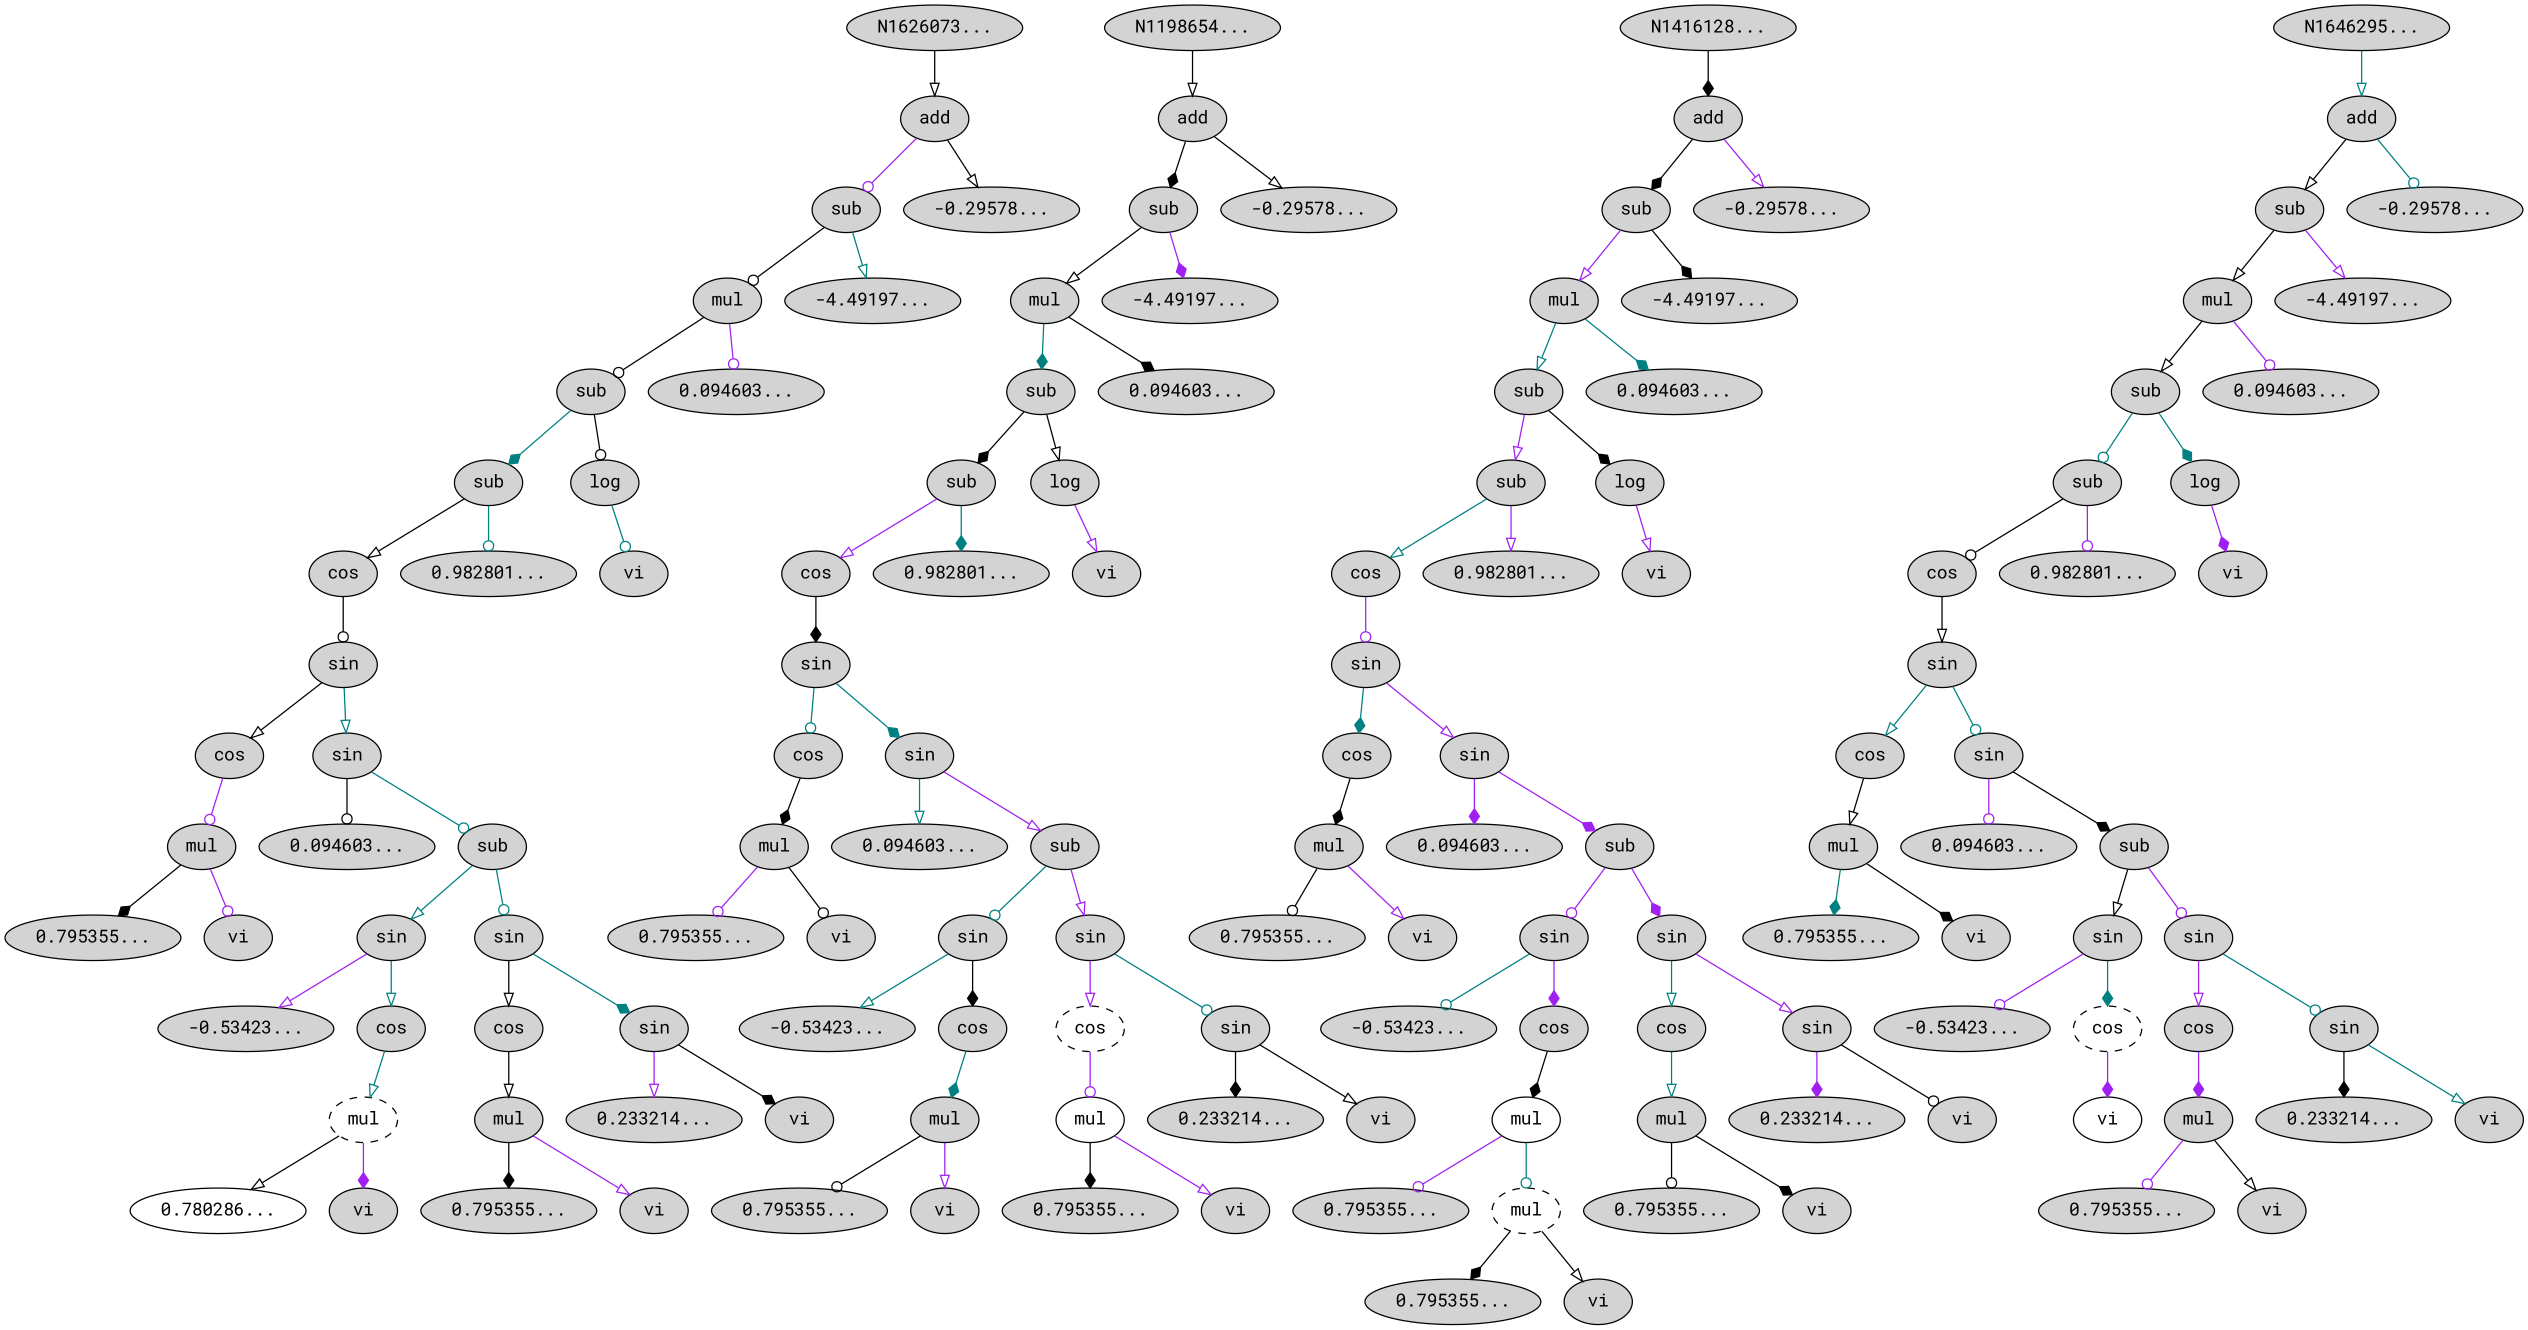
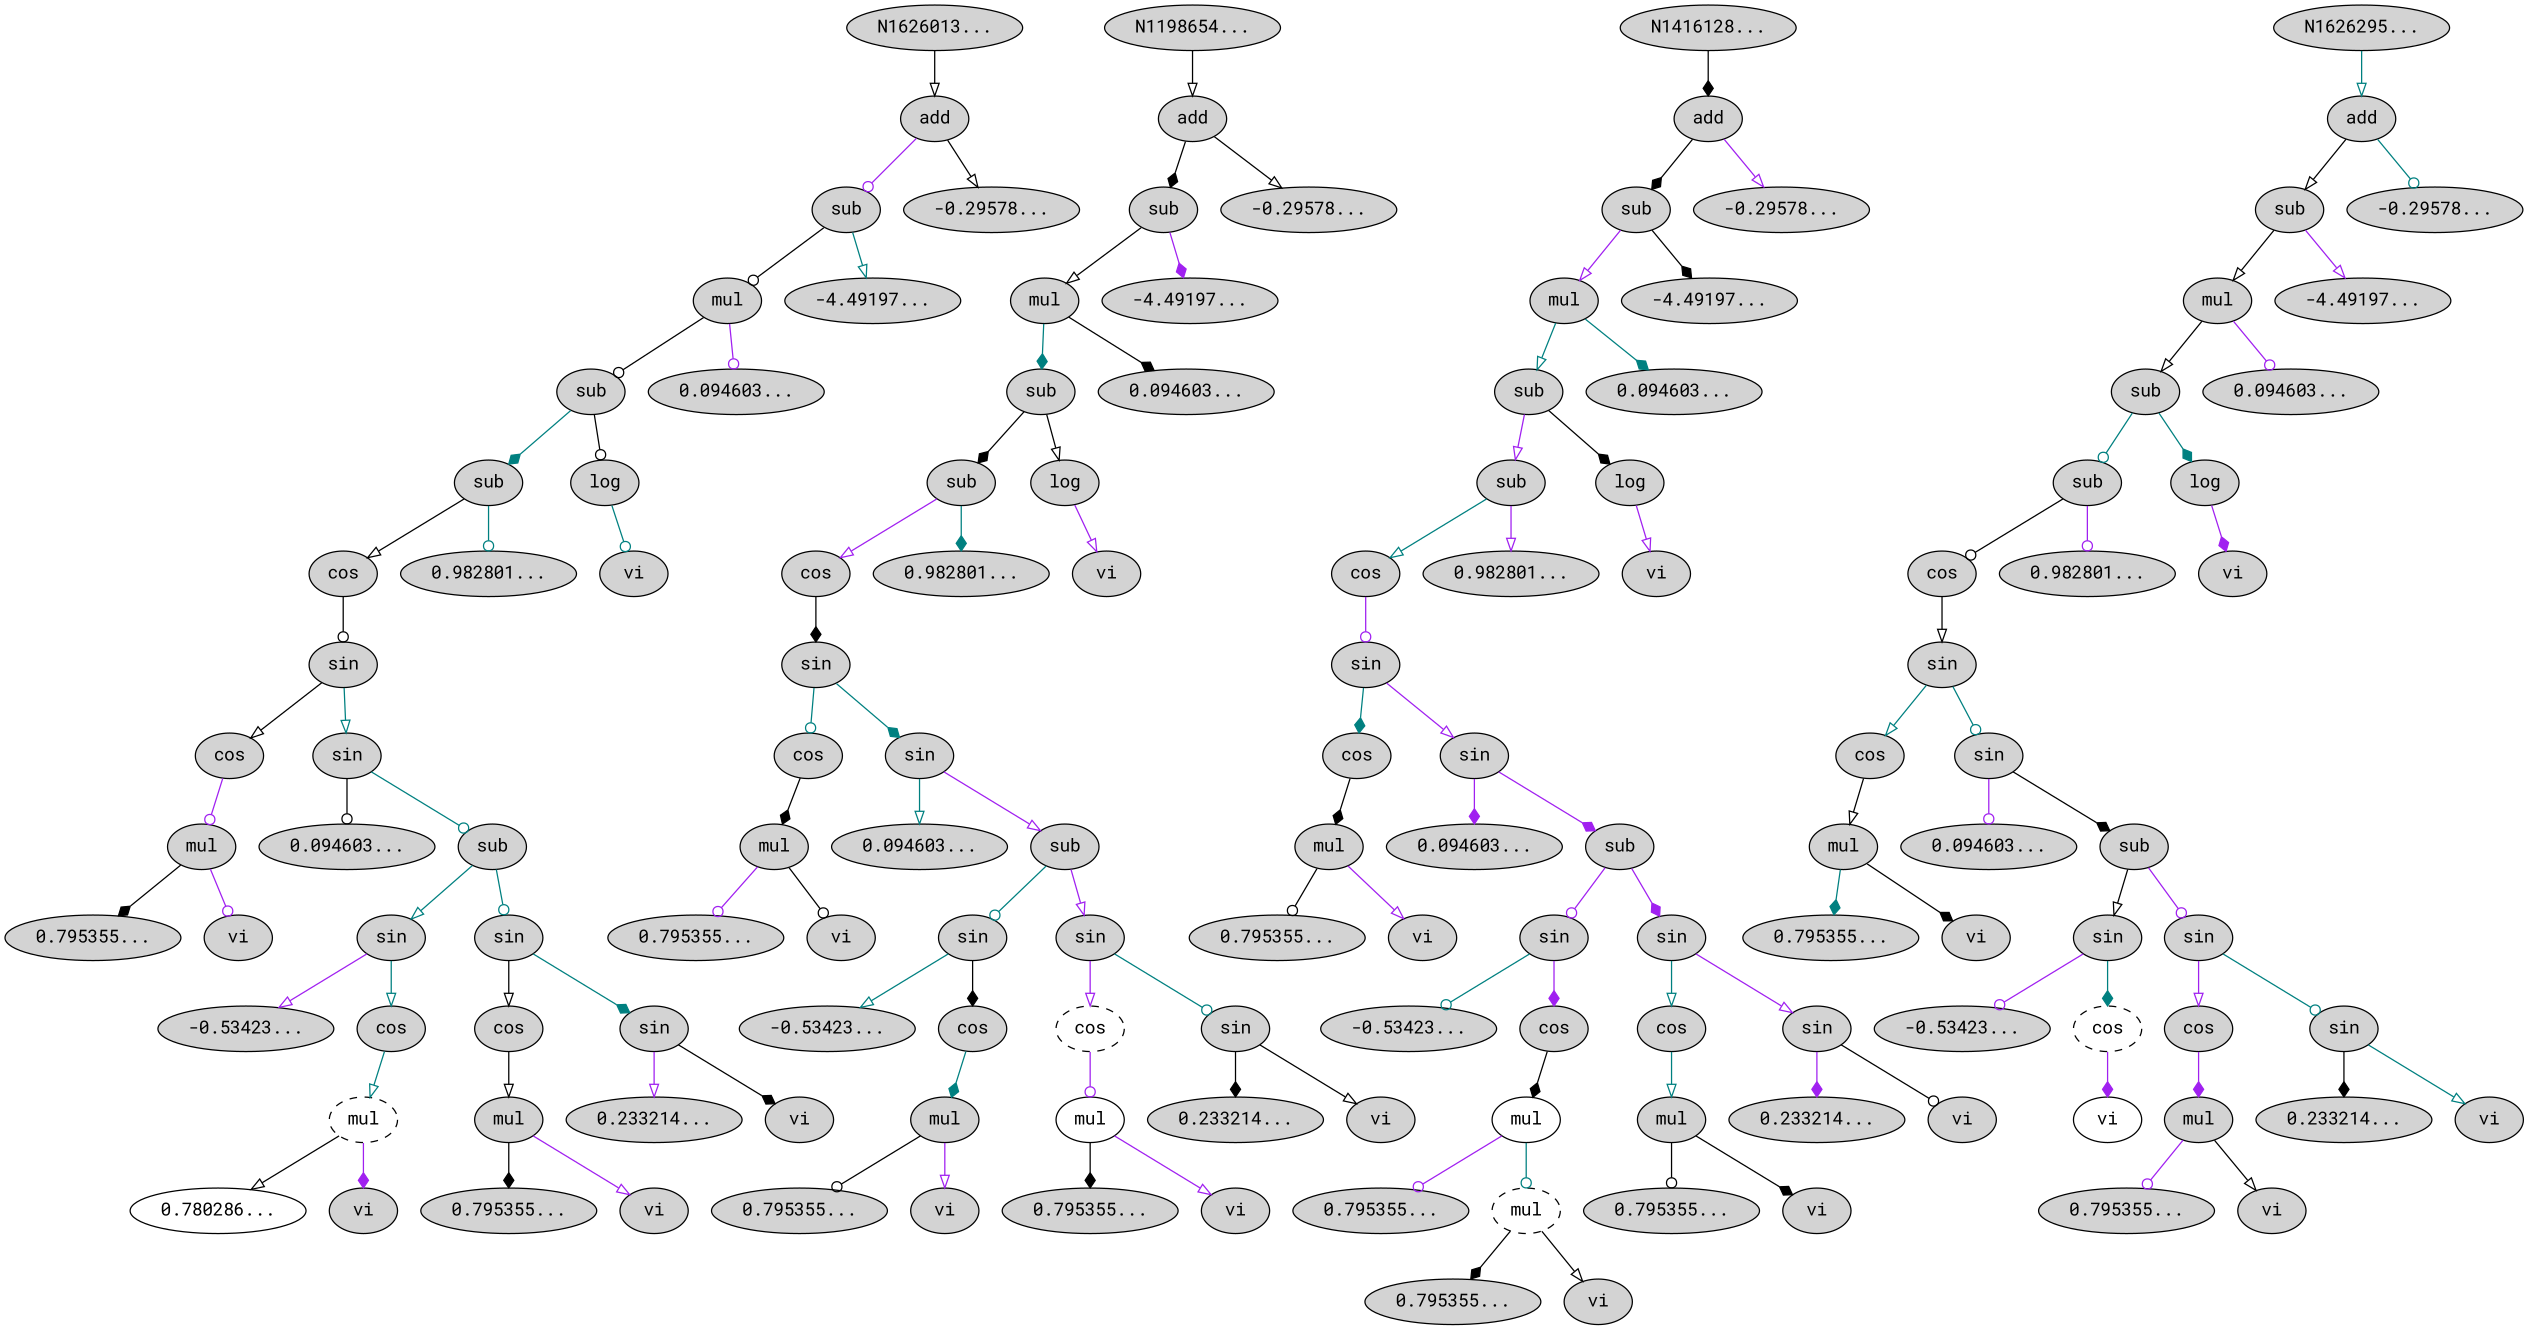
(935, 28) -> (935, 28)
(2362, 28) -> (2362, 28)
